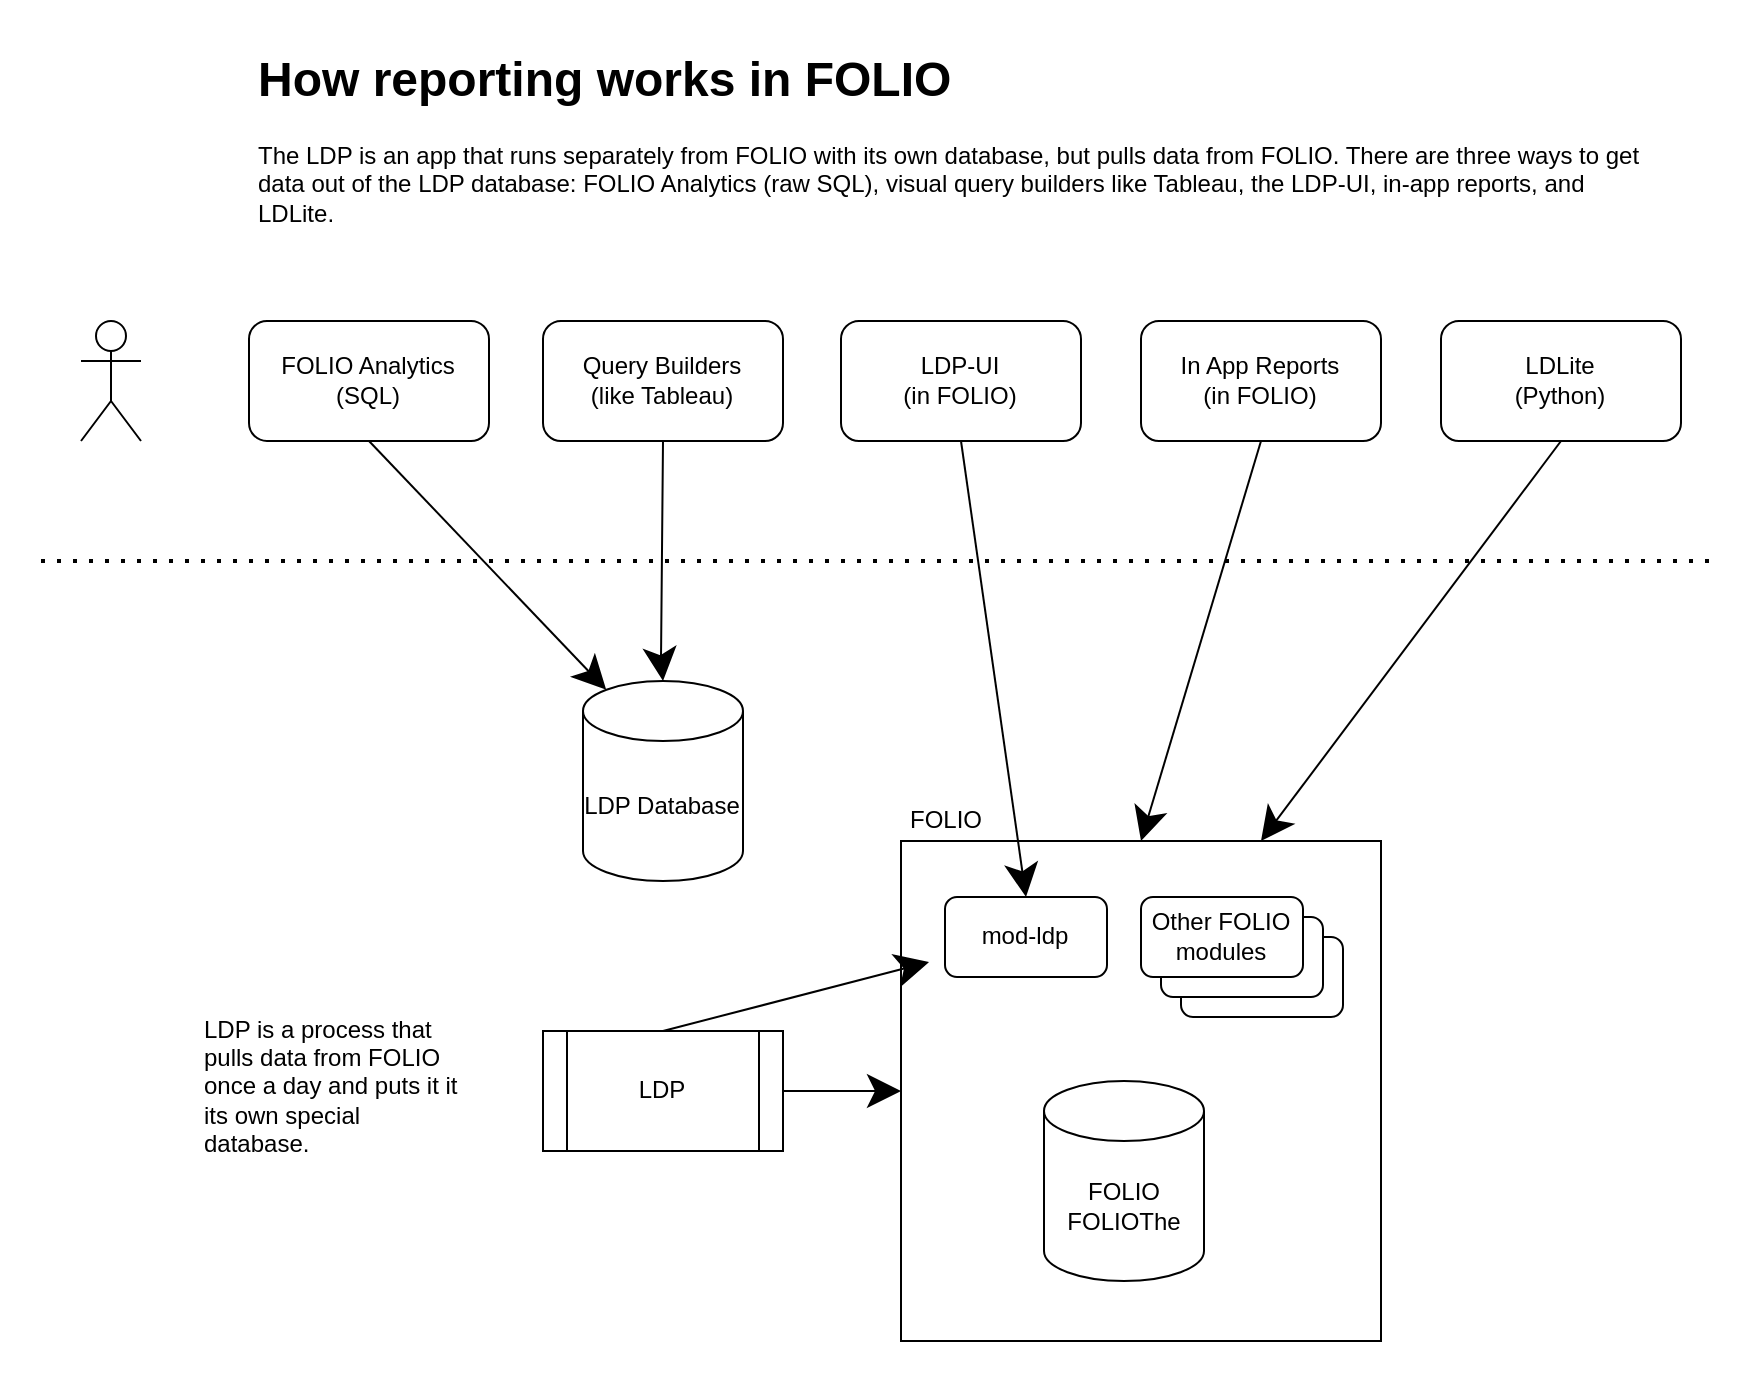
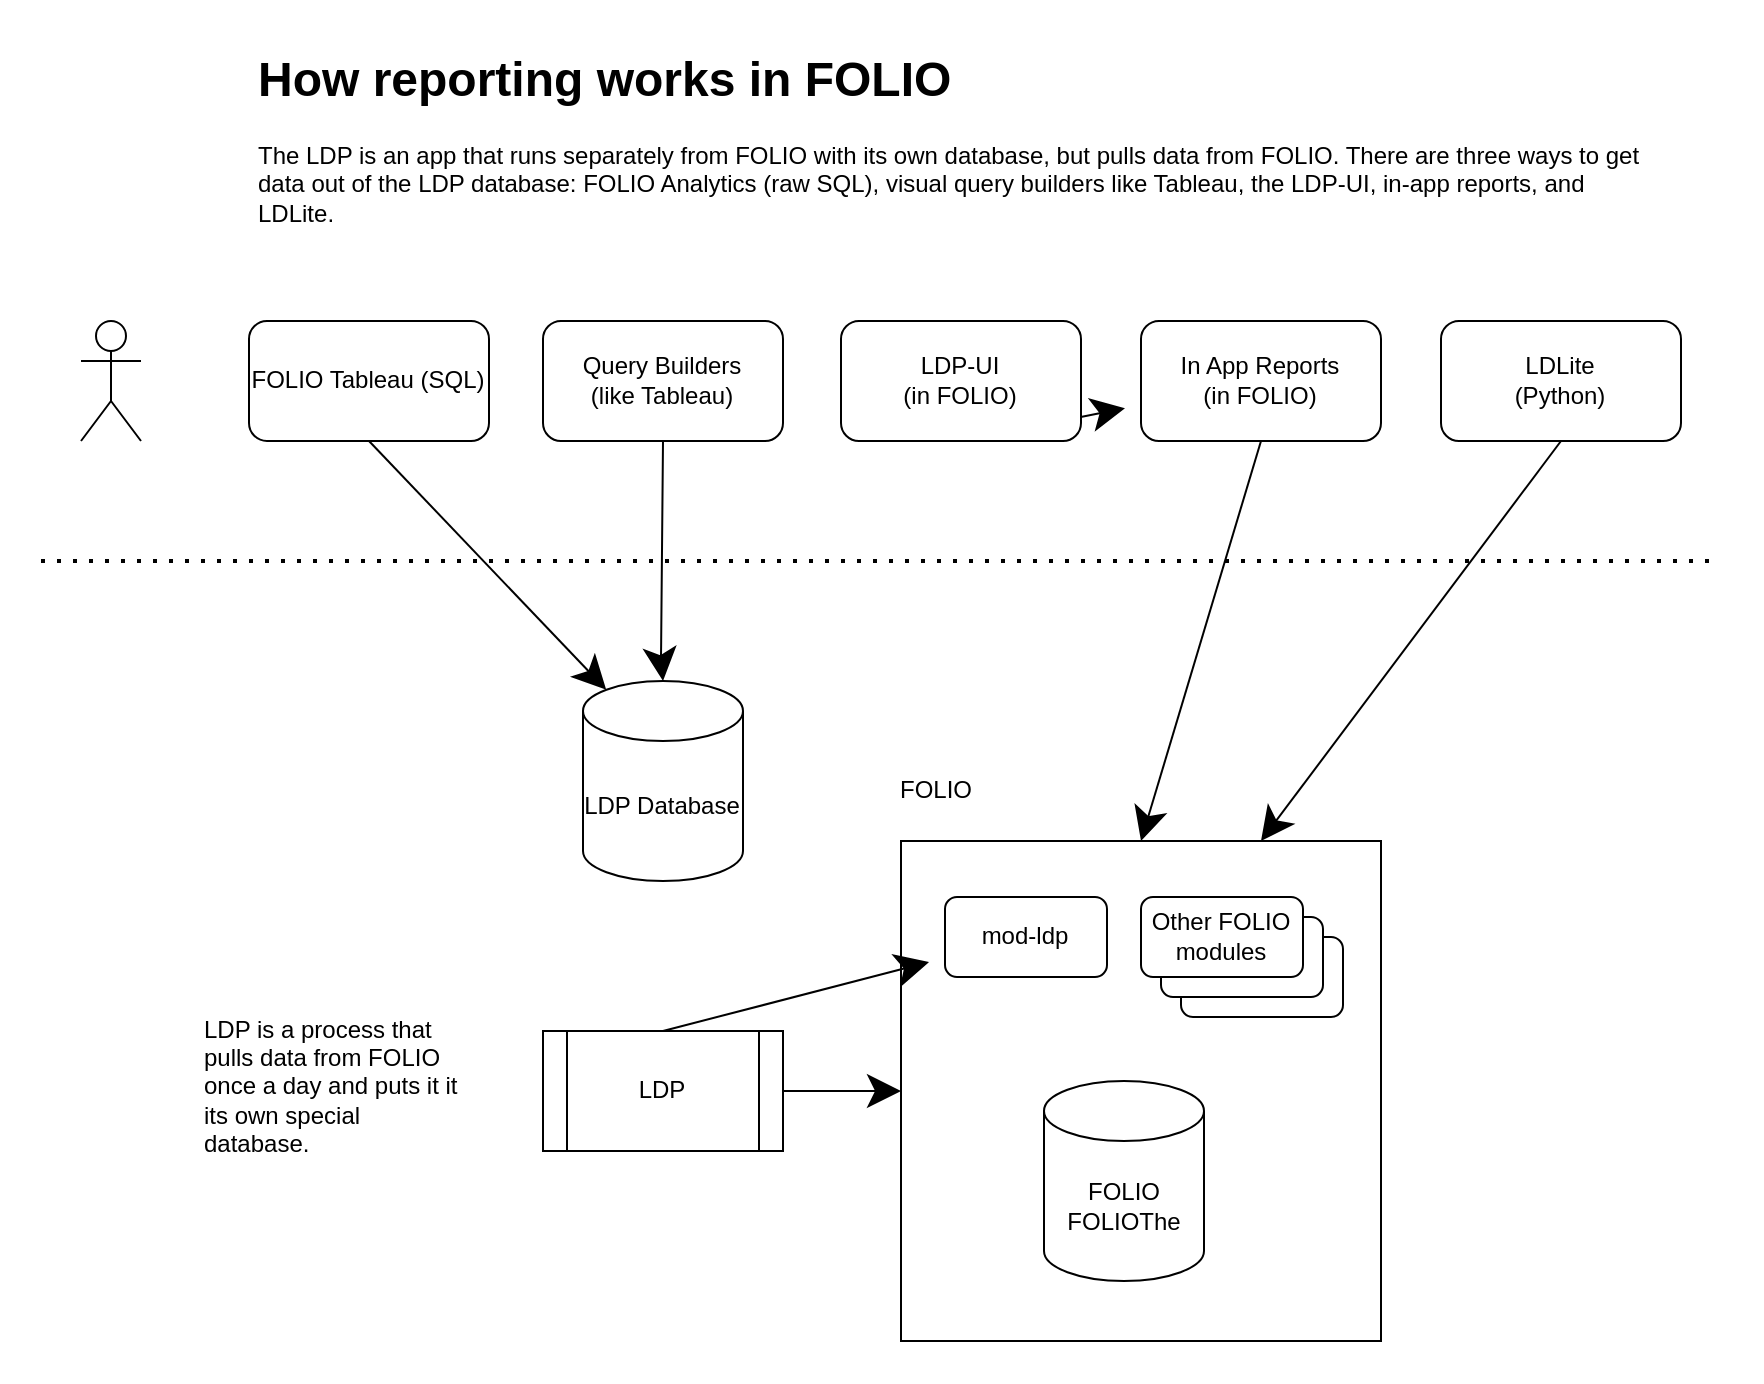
(369, 381) -> (369, 381)
(992, 656) -> (1090, 415)
(947, 821) -> (937, 791)
